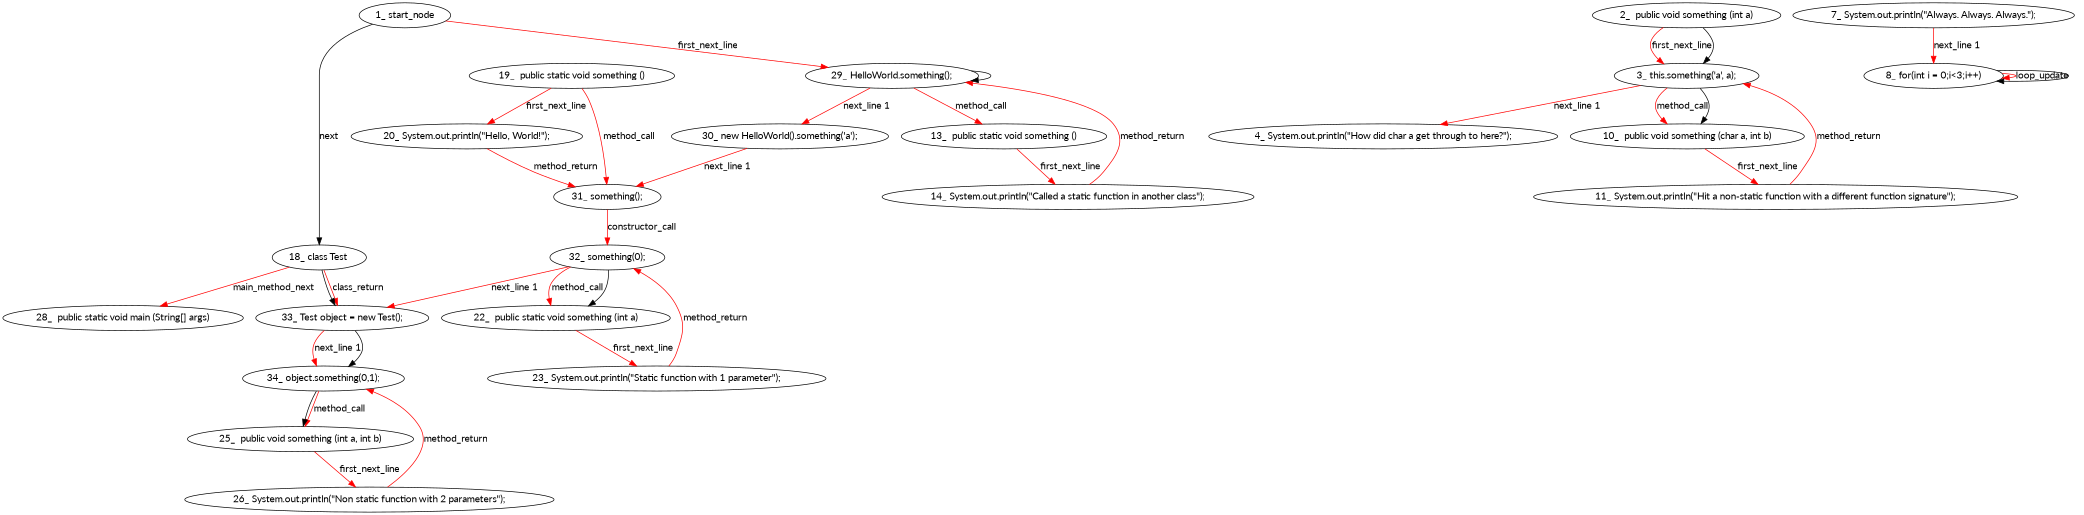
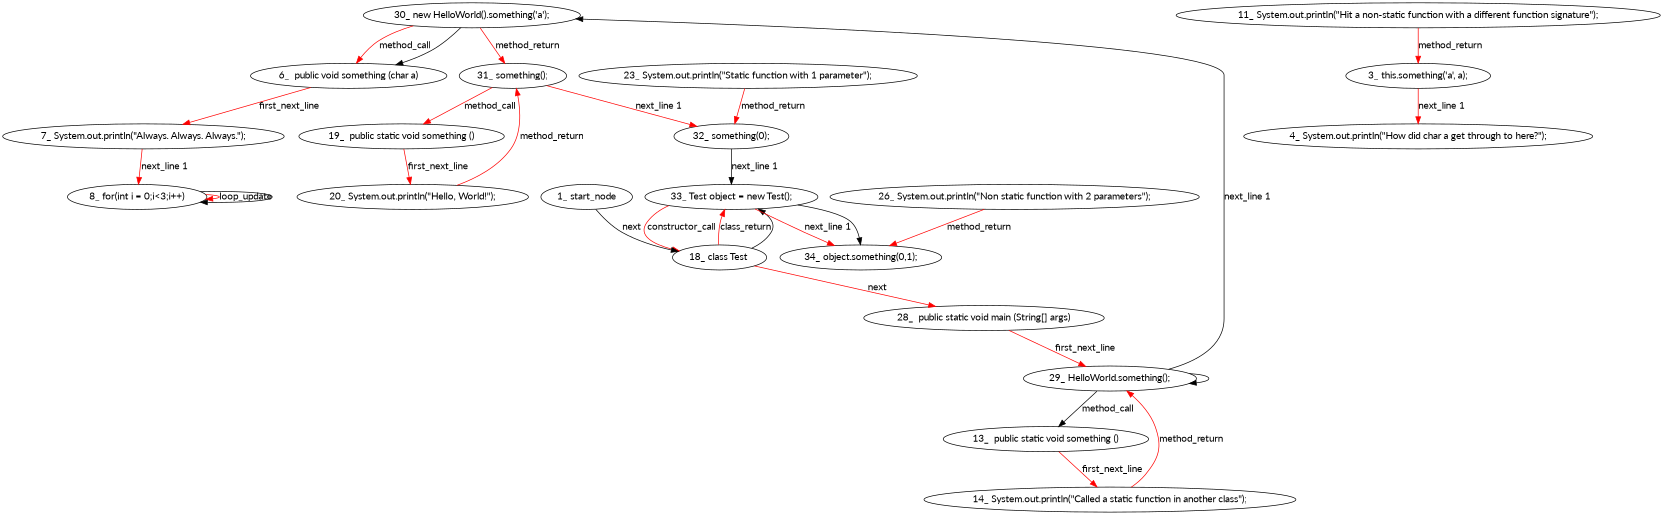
(1687, 15) -> none
(633, 44) -> (1044, 347)
none -> (349, 76)
(839, 104) -> (1068, 45)
(945, 104) -> (1080, 406)
(599, 131) -> (461, 104)
(1687, 136) -> none
(727, 167) -> (528, 46)
(642, 227) -> (659, 106)
none -> (644, 230)
(482, 286) -> (731, 163)
(274, 288) -> (878, 288)
(556, 318) -> none
(301, 439) -> none
